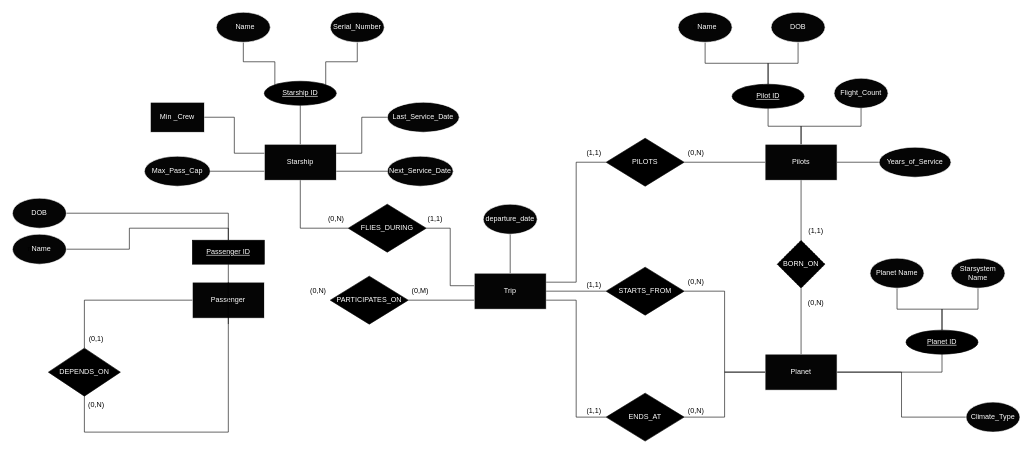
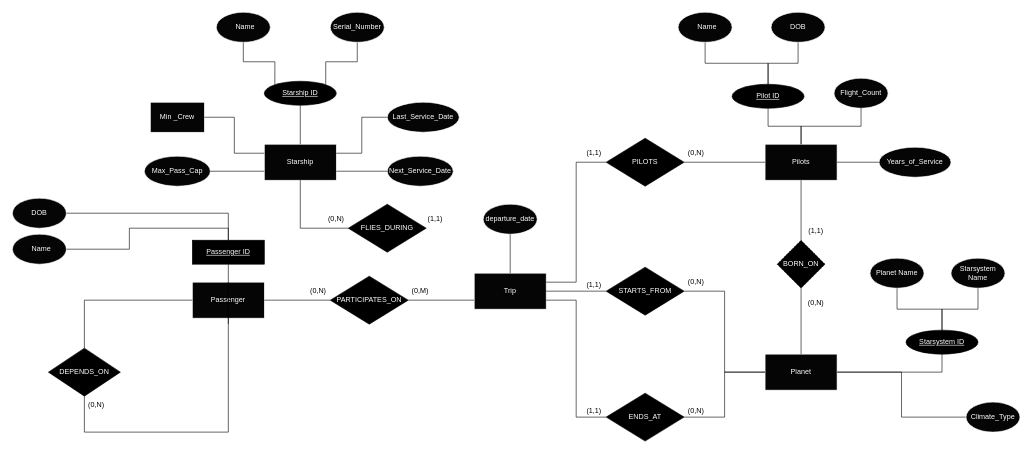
(450, 257) -> none
none -> (297, 300)
(96, 339) -> none
(942, 342) -> (942, 342)
